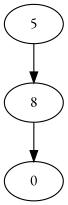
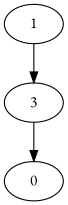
(34, 24) -> (34, 24)
(34, 103) -> (34, 103)
